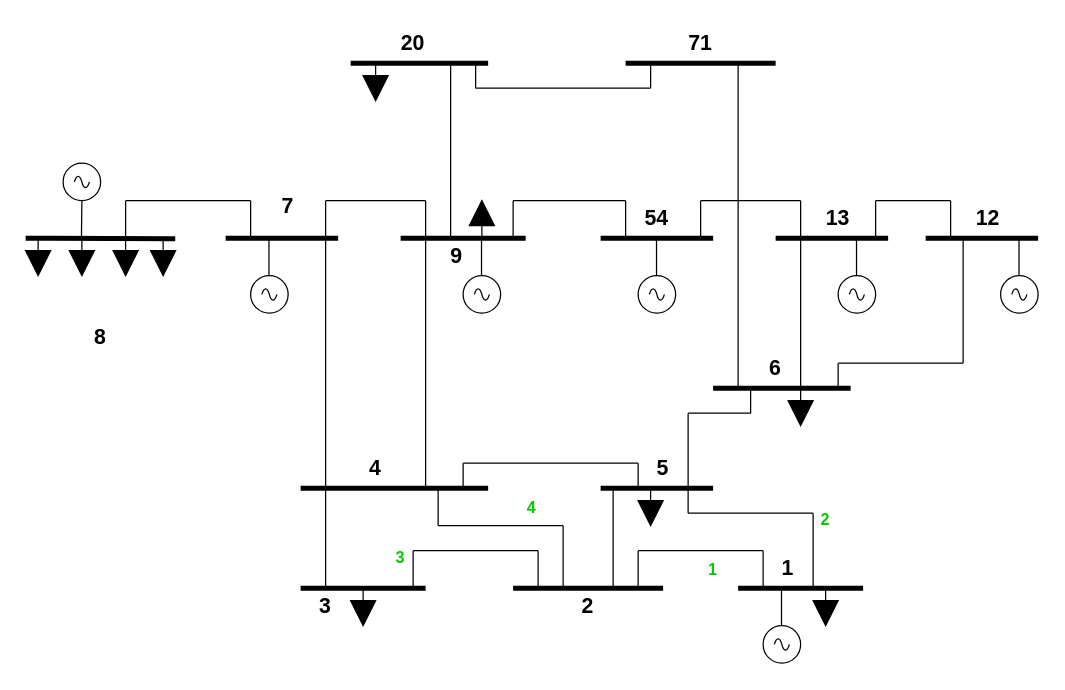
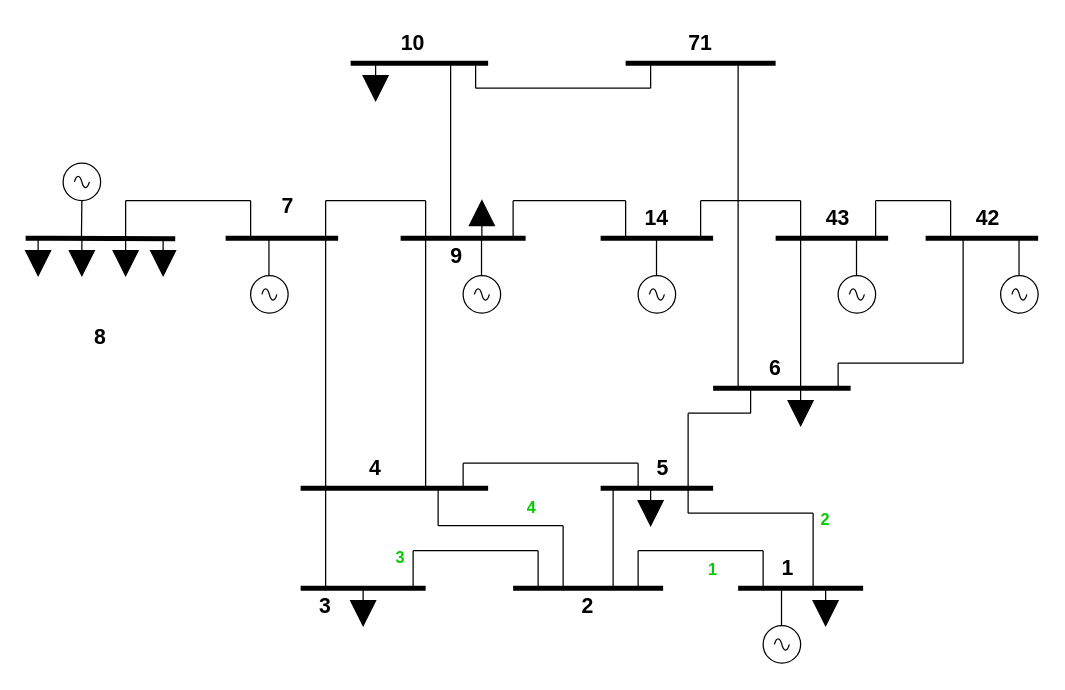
(413, 44) -> (413, 44)
(657, 219) -> (657, 219)
(838, 219) -> (838, 219)
(988, 219) -> (988, 219)
